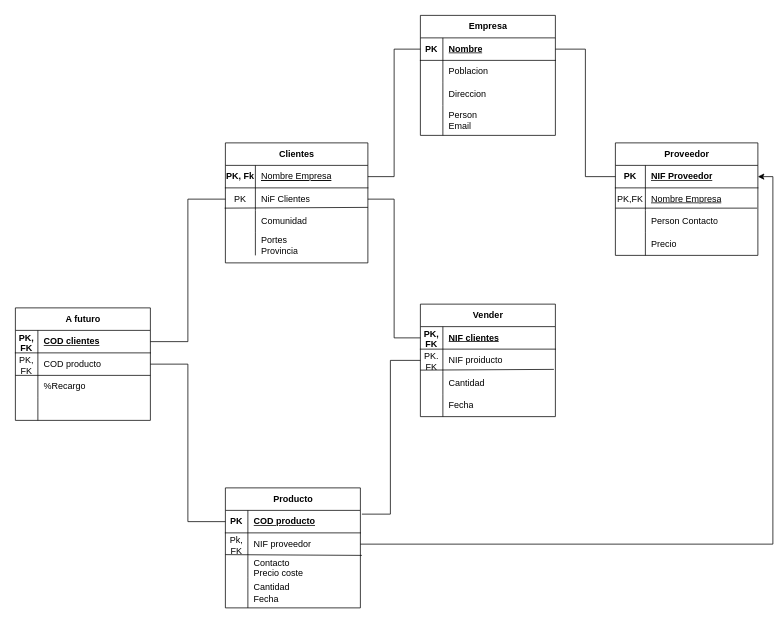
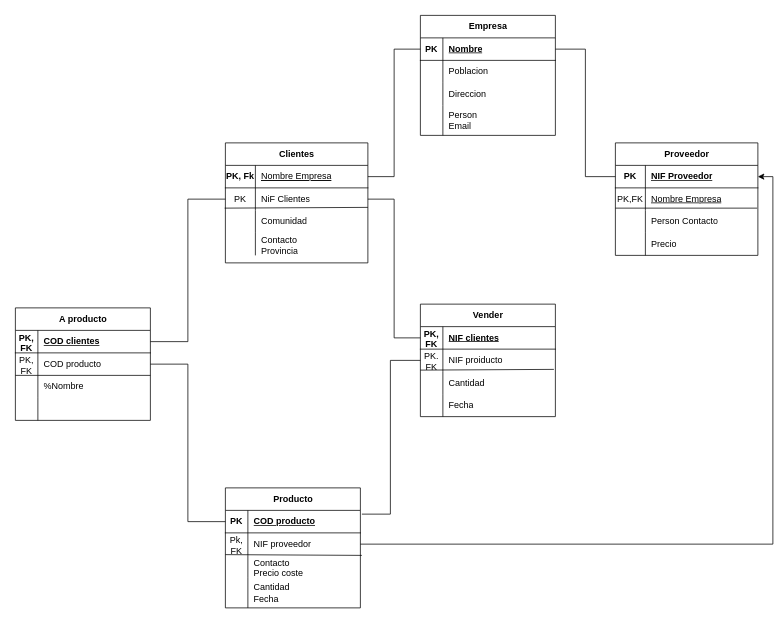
(282, 244) -> (282, 244)
(83, 319) -> (83, 319)
(64, 387) -> (62, 387)
